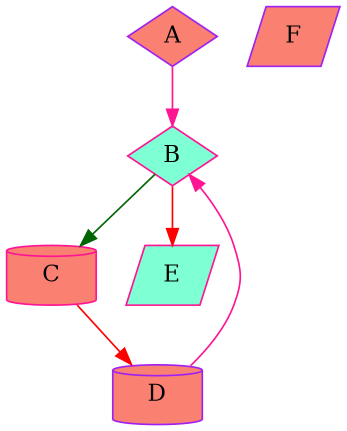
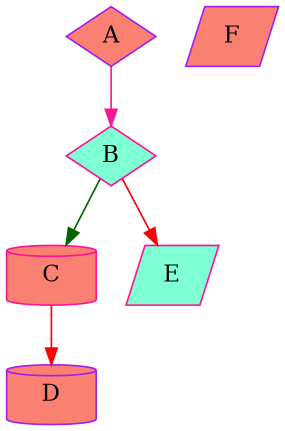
(240, 279) -> none
